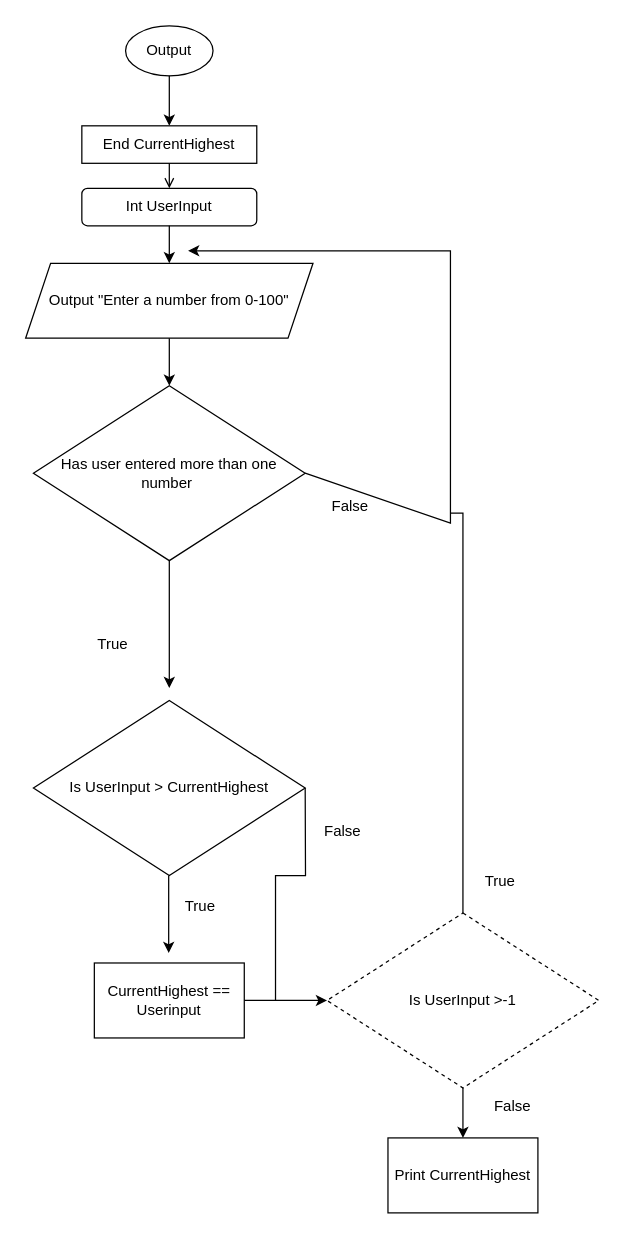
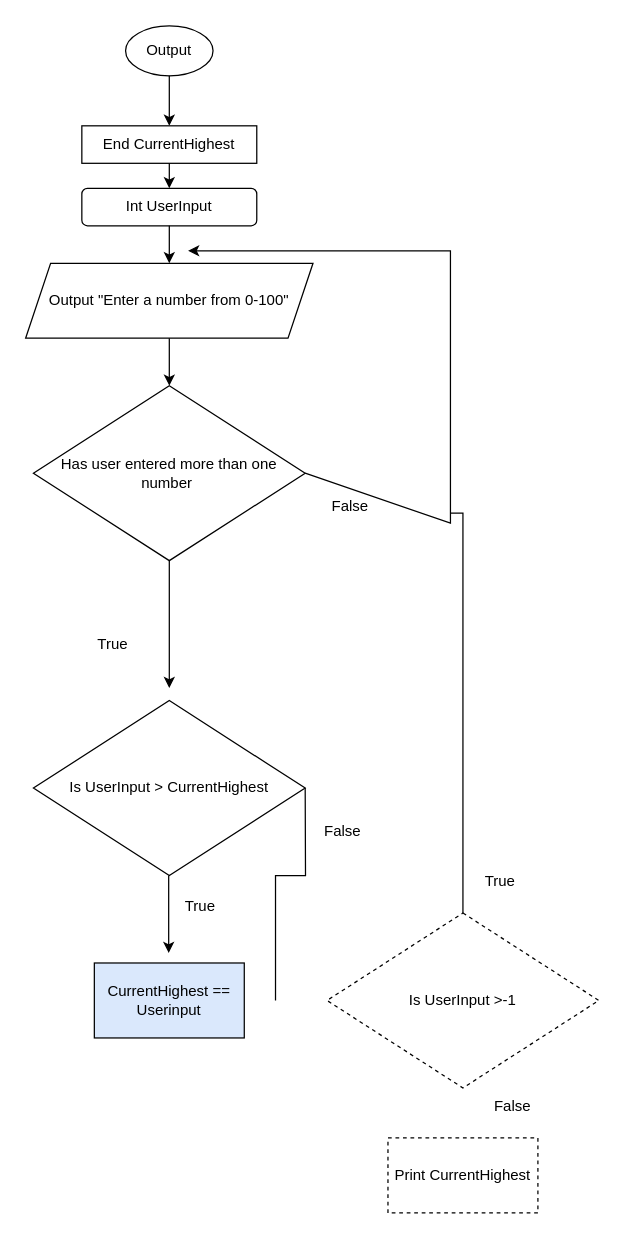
(169, 180) -> (169, 178)
(169, 1001) -> (169, 1001)
(282, 1001) -> none
(463, 1109) -> none
(463, 1176) -> (463, 1176)
